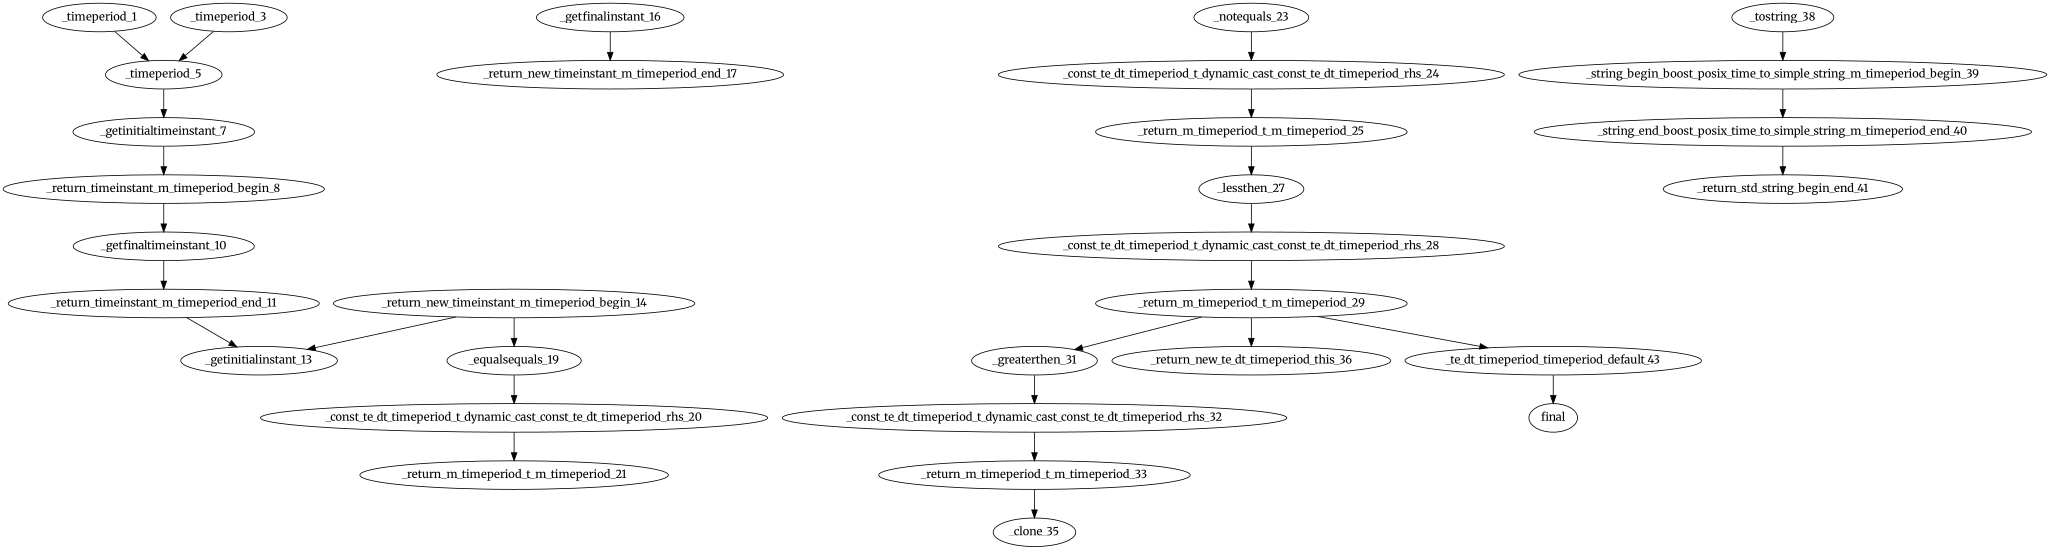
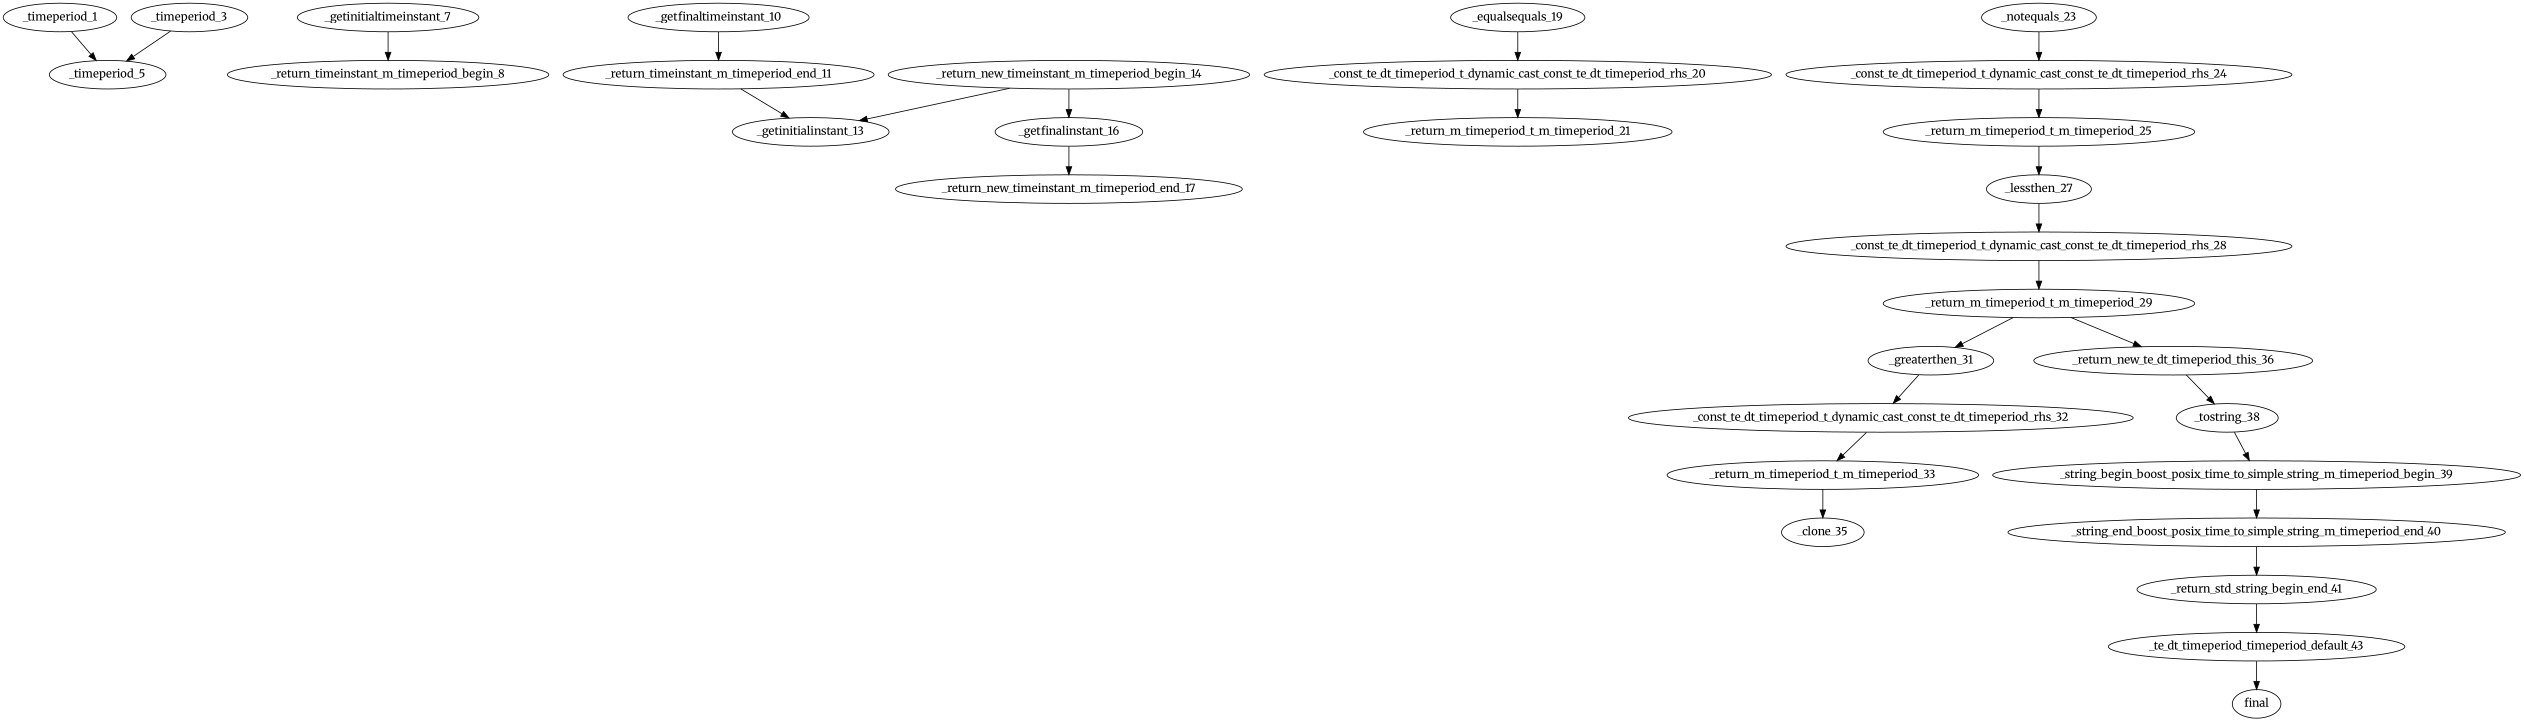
(164, 99) -> none
(164, 214) -> none
(514, 328) -> (1069, 99)
(1399, 331) -> (2257, 614)
none -> (2197, 386)
